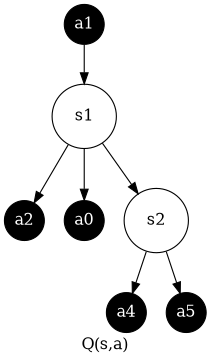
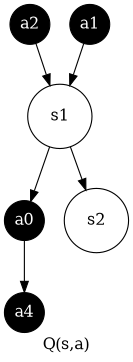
(54, 169) -> (41, 59)
(141, 267) -> (24, 261)
(186, 313) -> none
